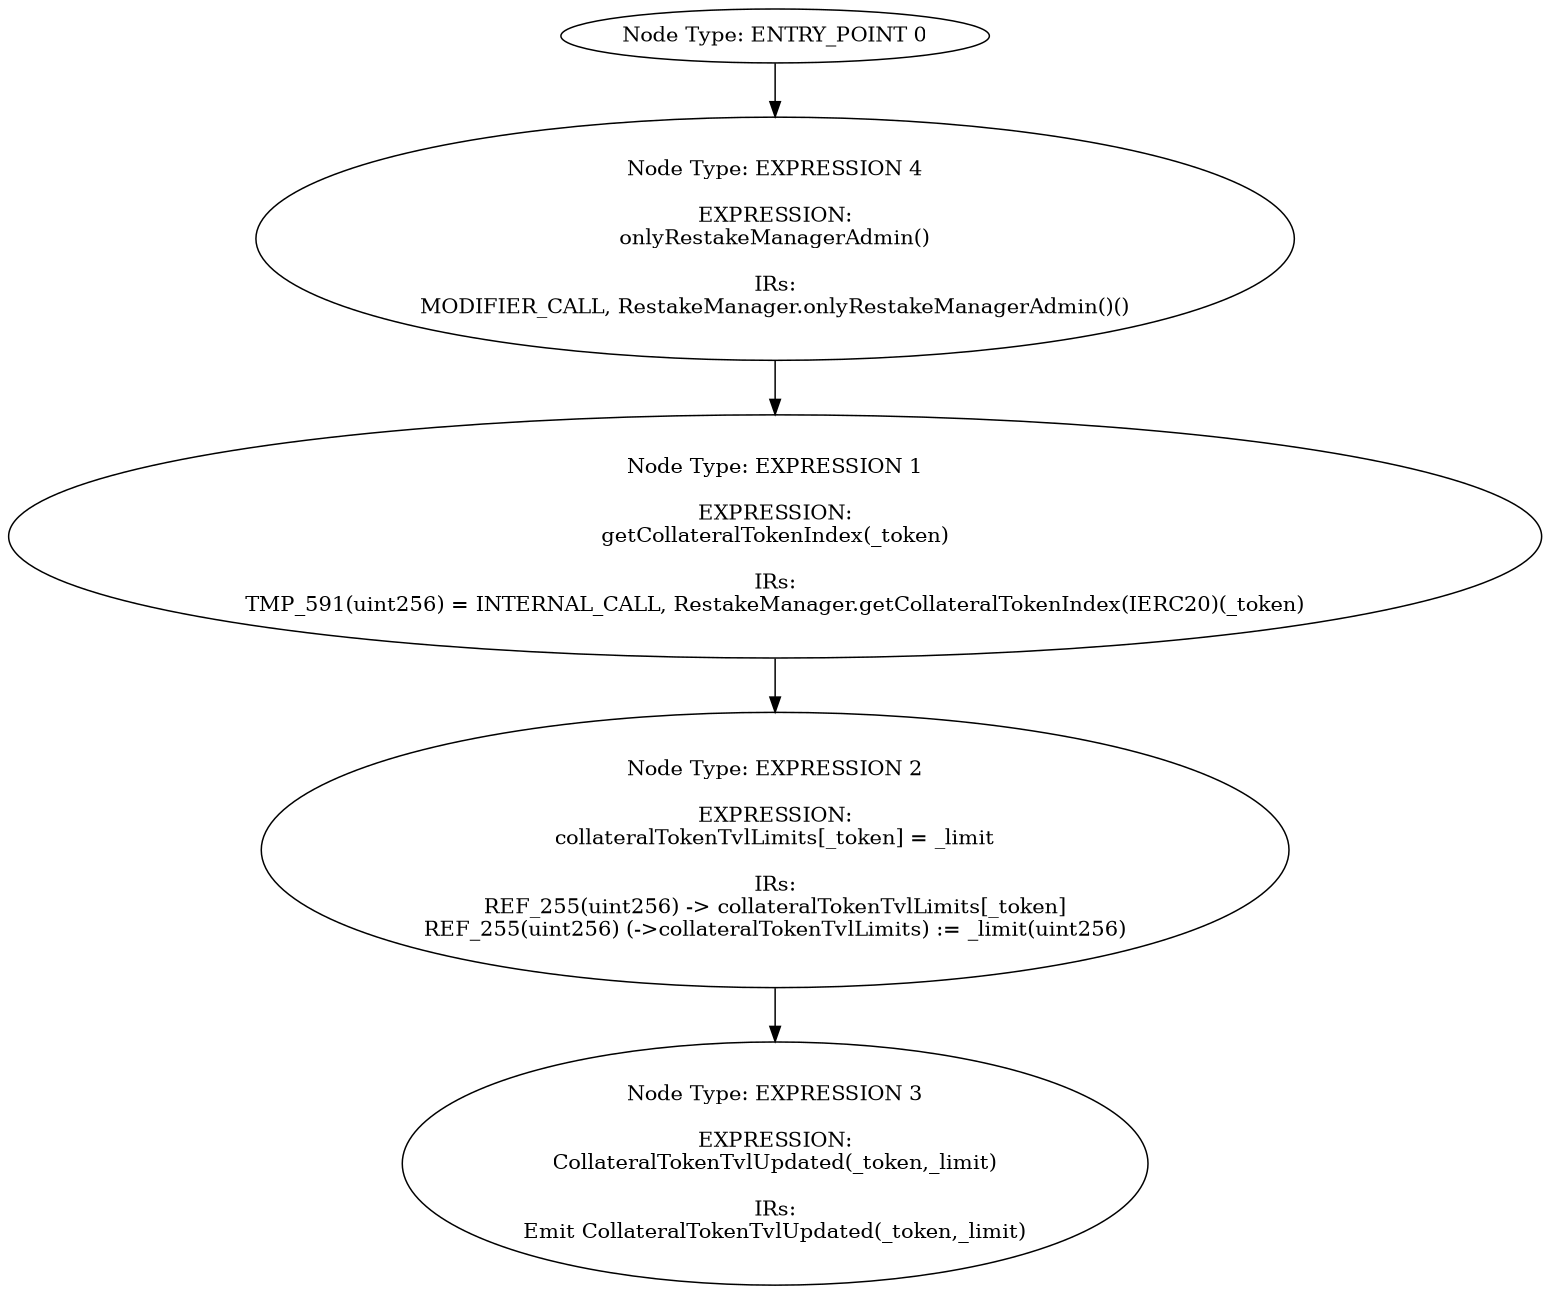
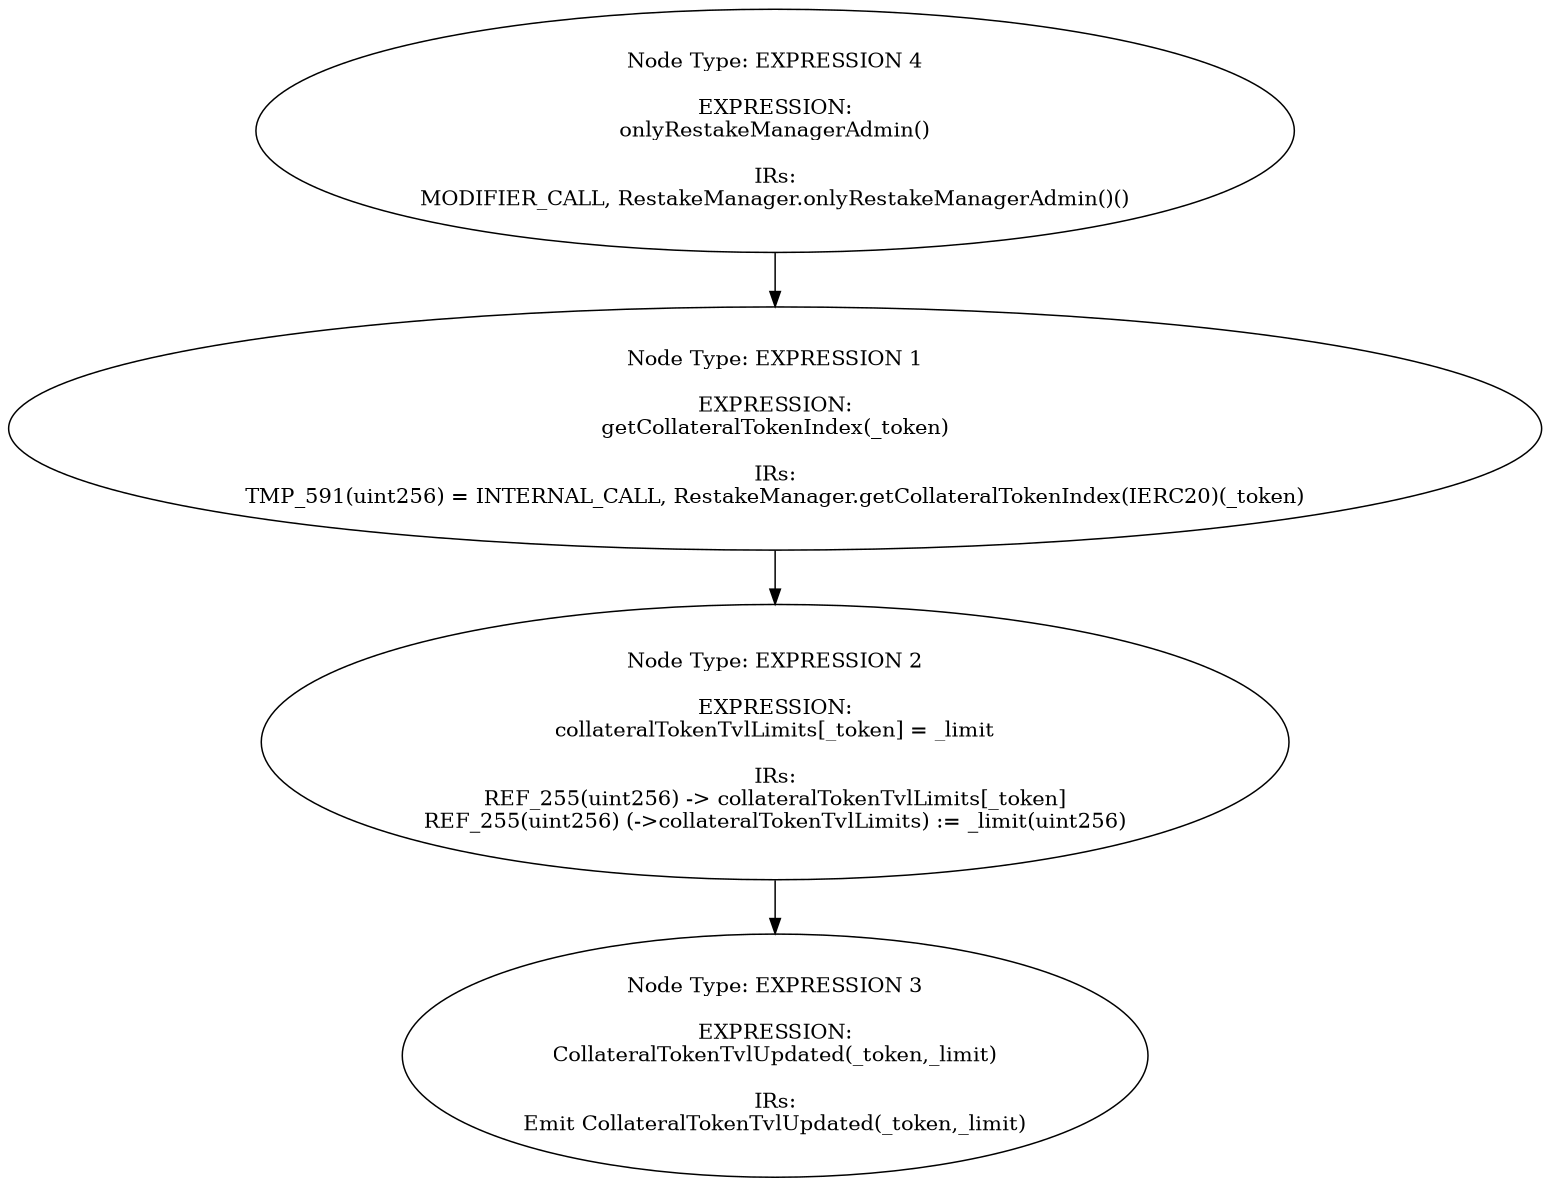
(775, 36) -> none
